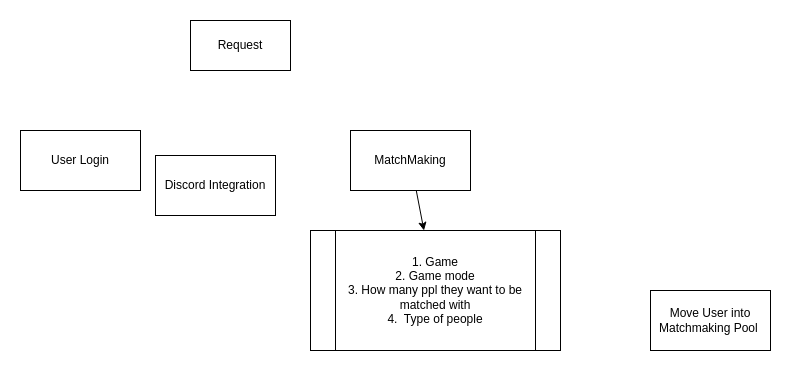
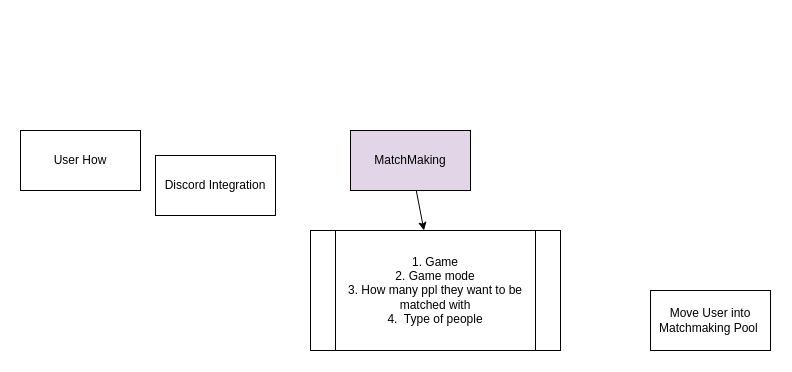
(241, 46) -> none
(81, 161) -> (81, 161)
(411, 161) -> (411, 161)
